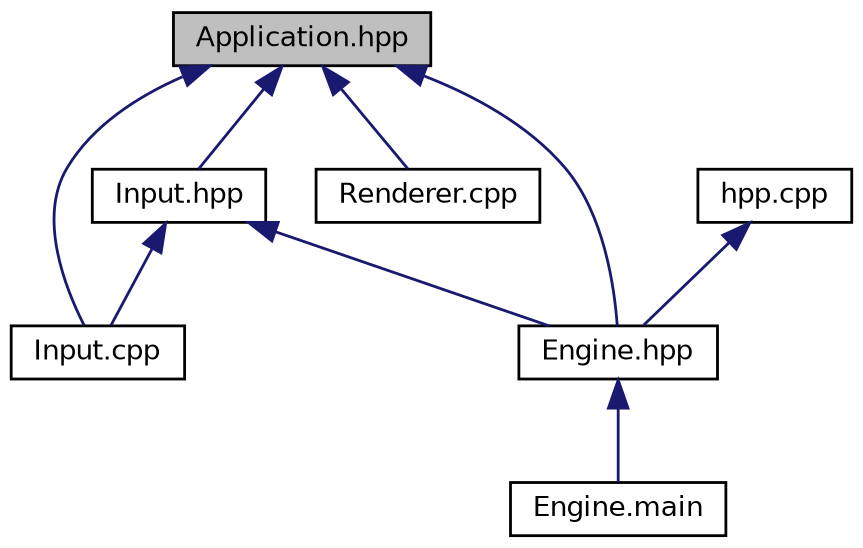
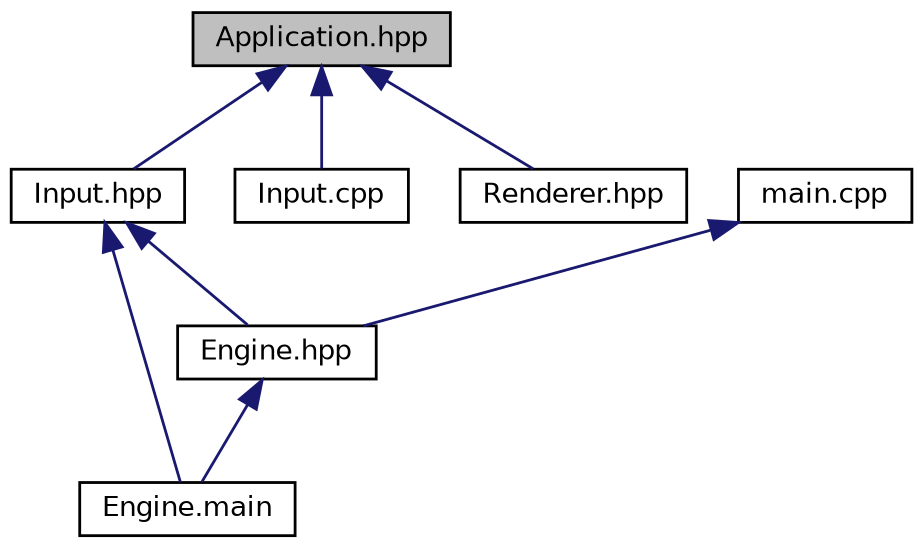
(565, 167) -> none
(428, 196) -> (573, 196)
(775, 196) -> (825, 196)
(132, 287) -> (147, 366)
